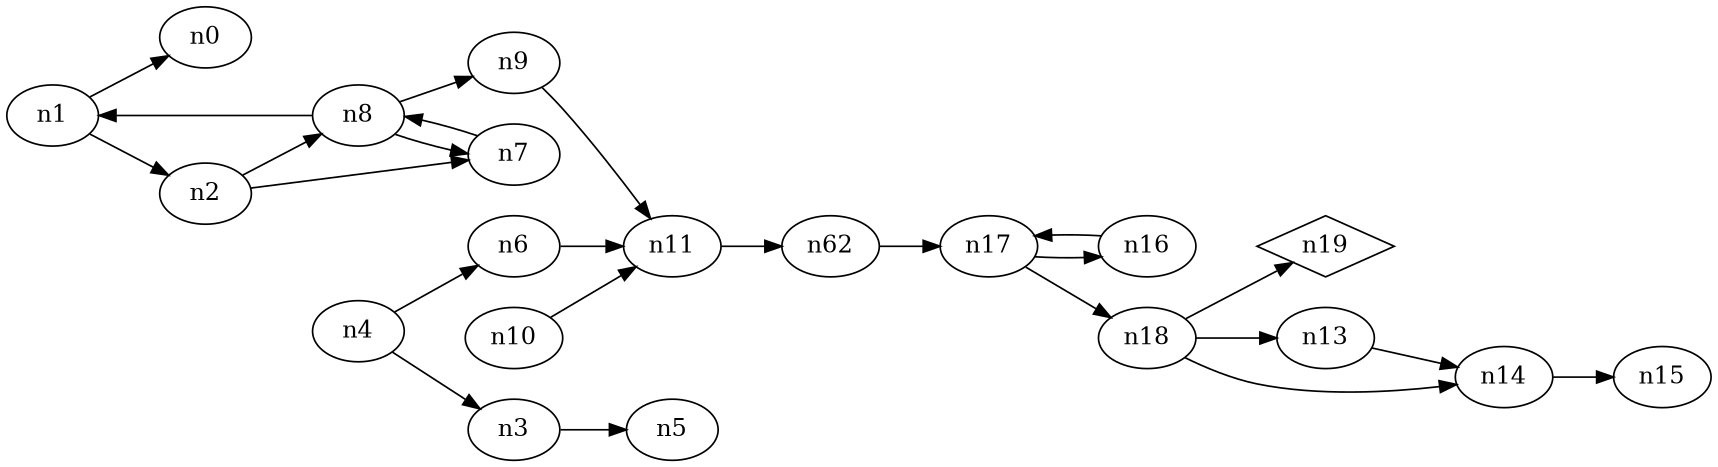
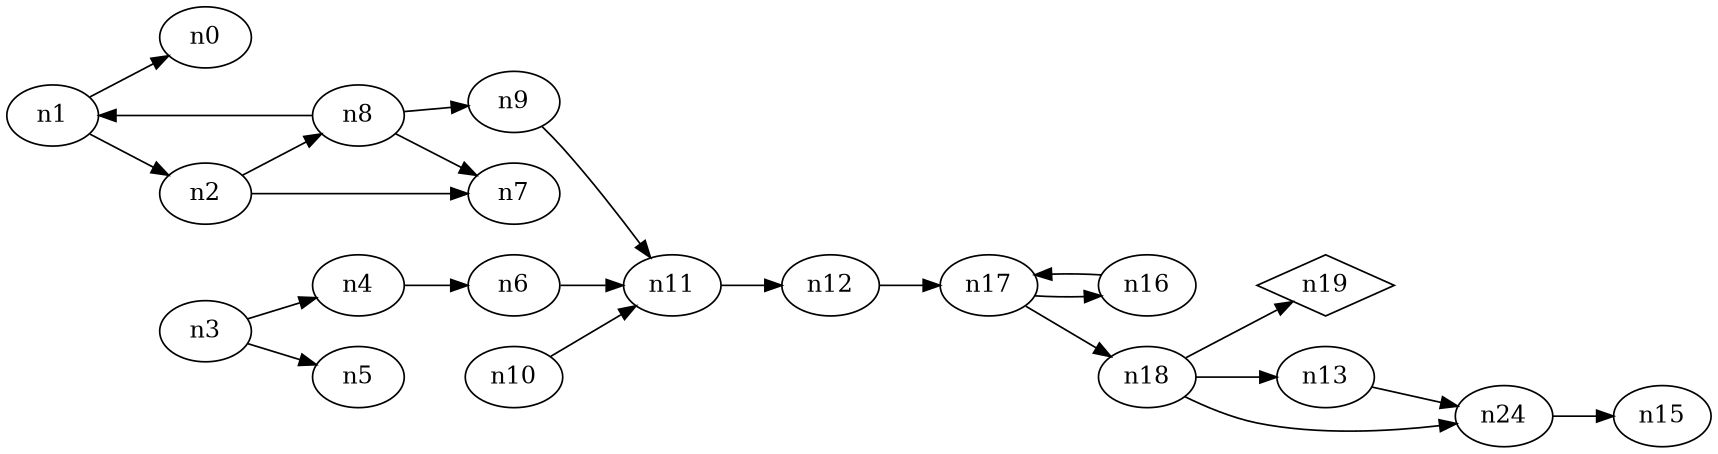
(450, 127) -> none
(831, 246) -> (831, 285)
(429, 376) -> (274, 311)
(1504, 377) -> (1504, 416)
